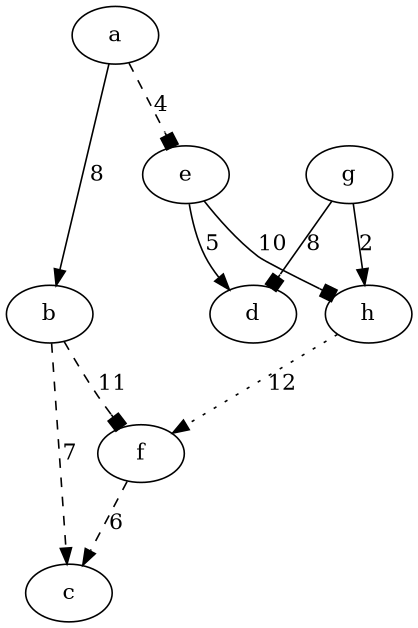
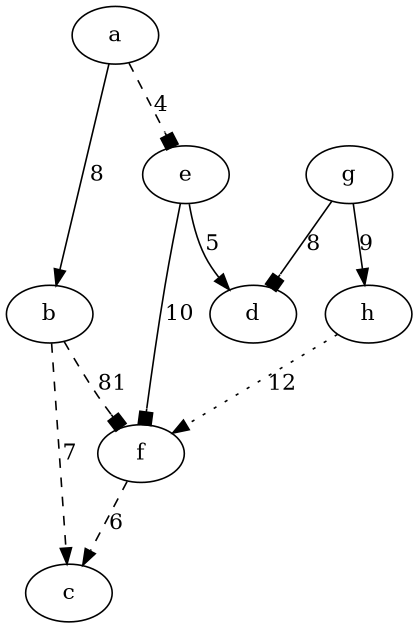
(367, 244) -> (367, 244)
(255, 254) -> (162, 306)
(113, 384) -> (113, 384)
